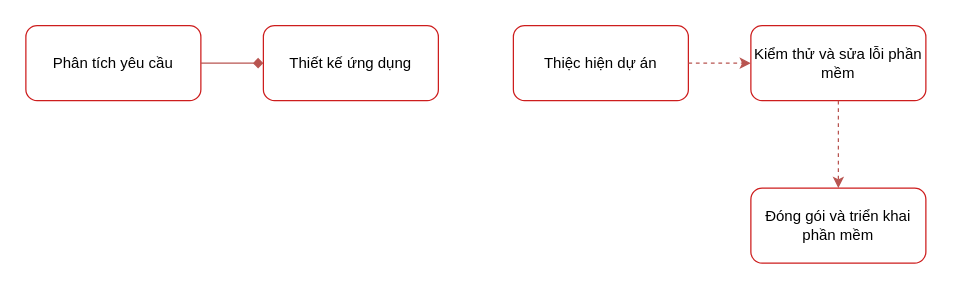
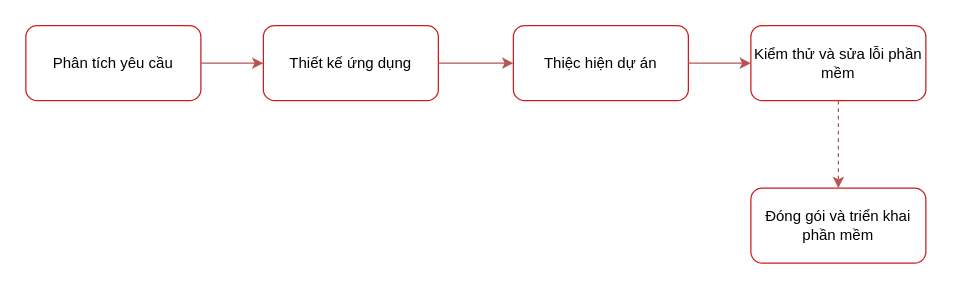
(252, 63) -> (253, 63)
none -> (471, 63)
(715, 63) -> (715, 63)
